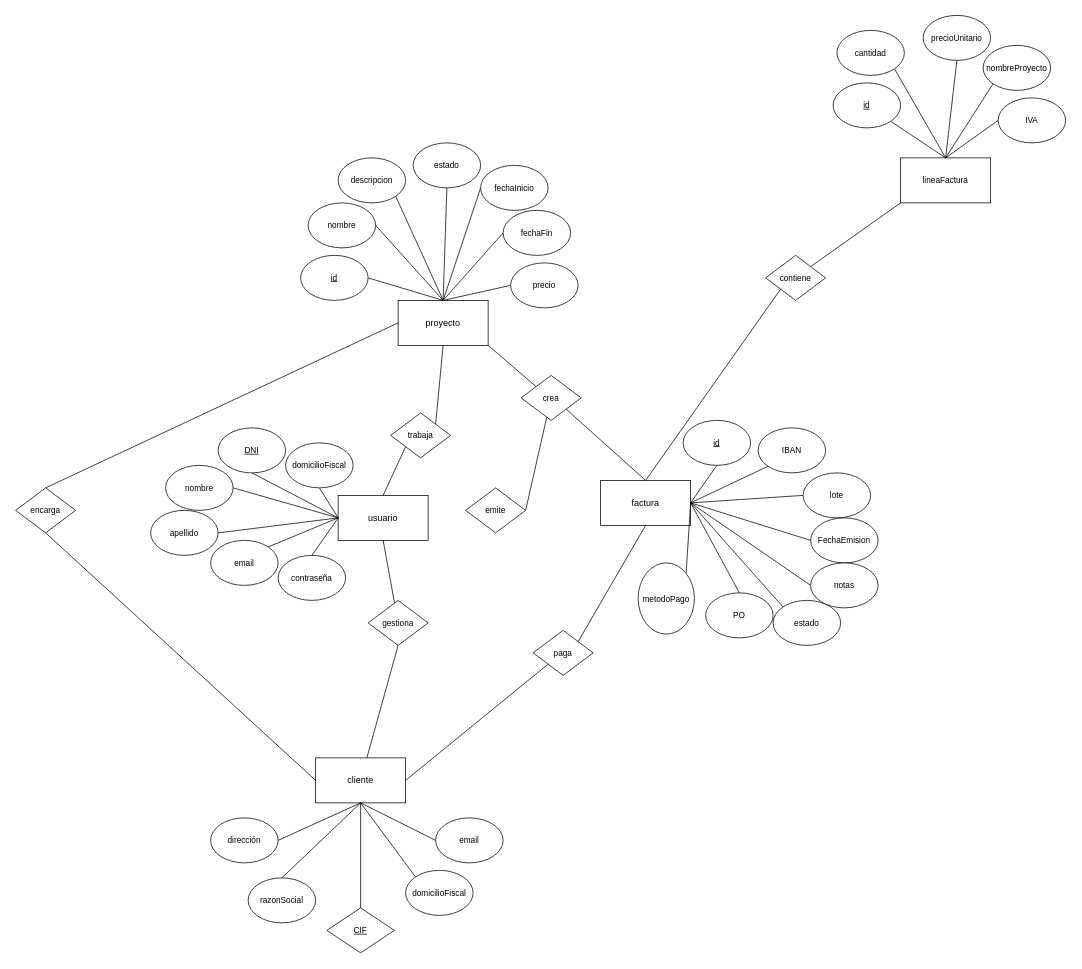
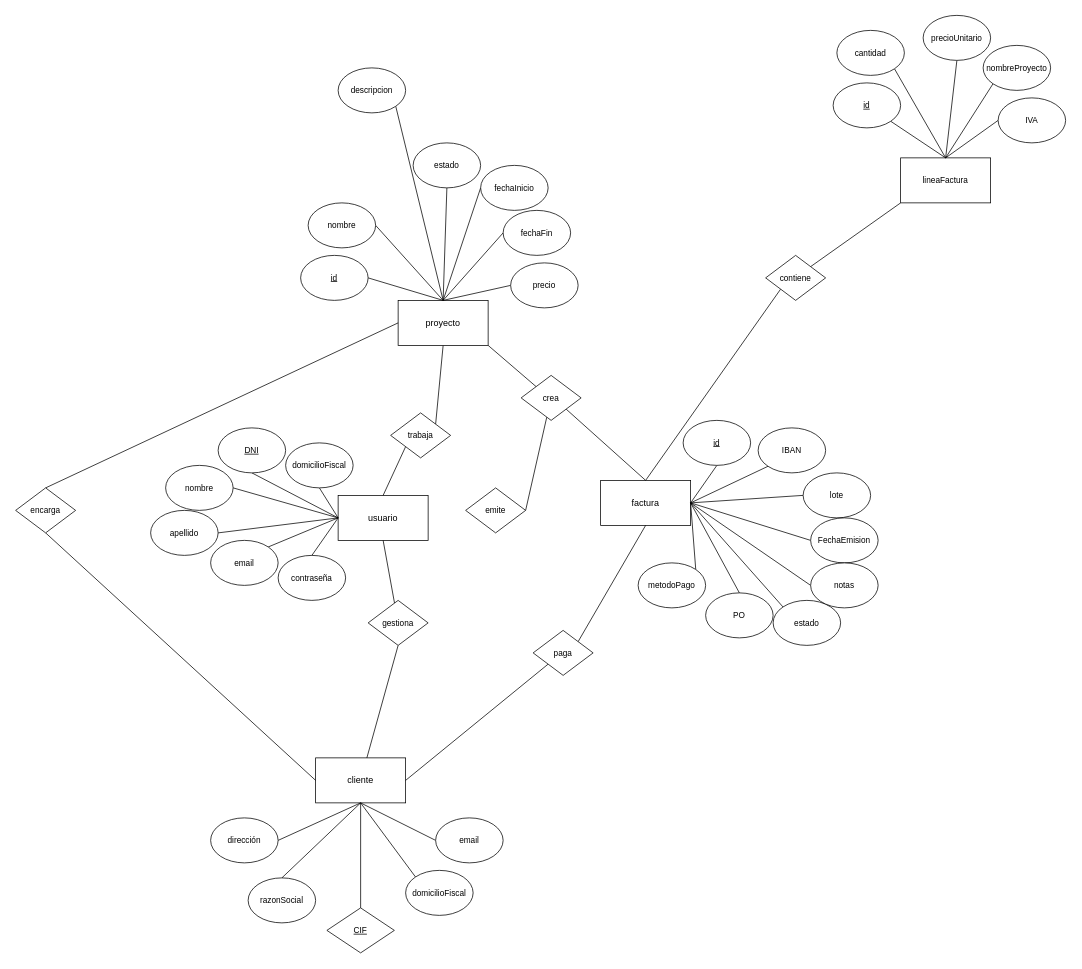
(372, 180) -> (372, 90)
(666, 599) -> (672, 585)
